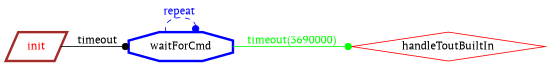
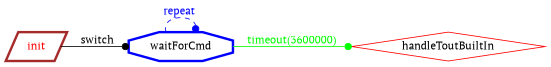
(98, 41) -> (98, 41)
(292, 41) -> (292, 41)
